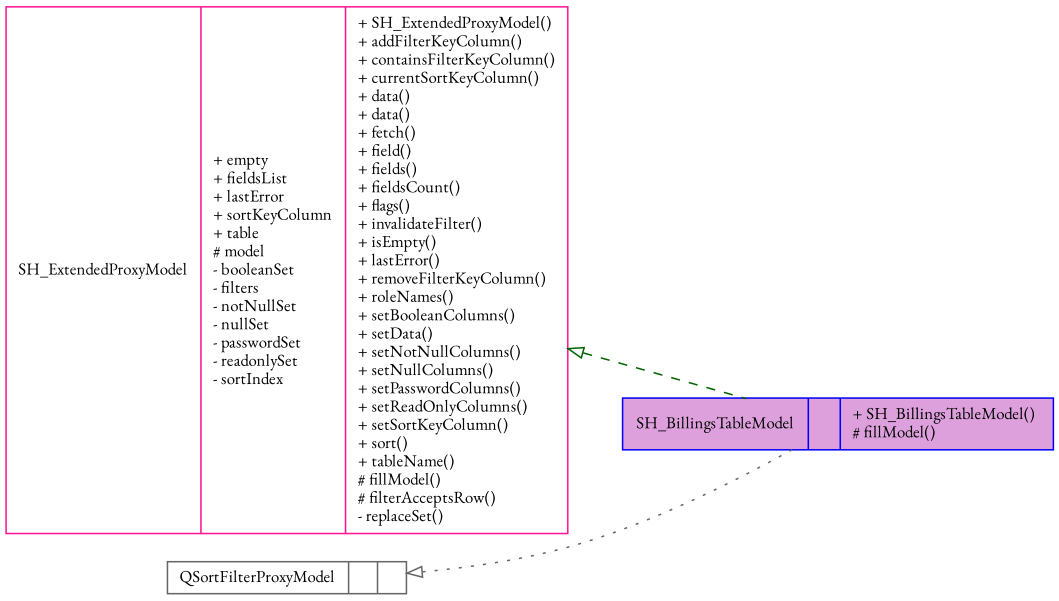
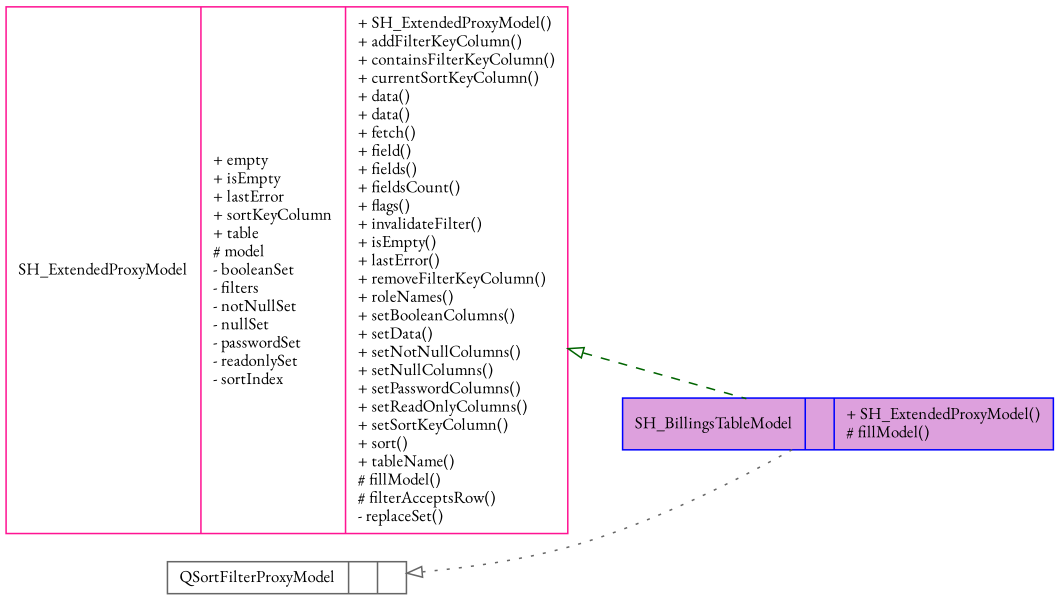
(250, 178) -> (247, 178)
(945, 414) -> (944, 414)
